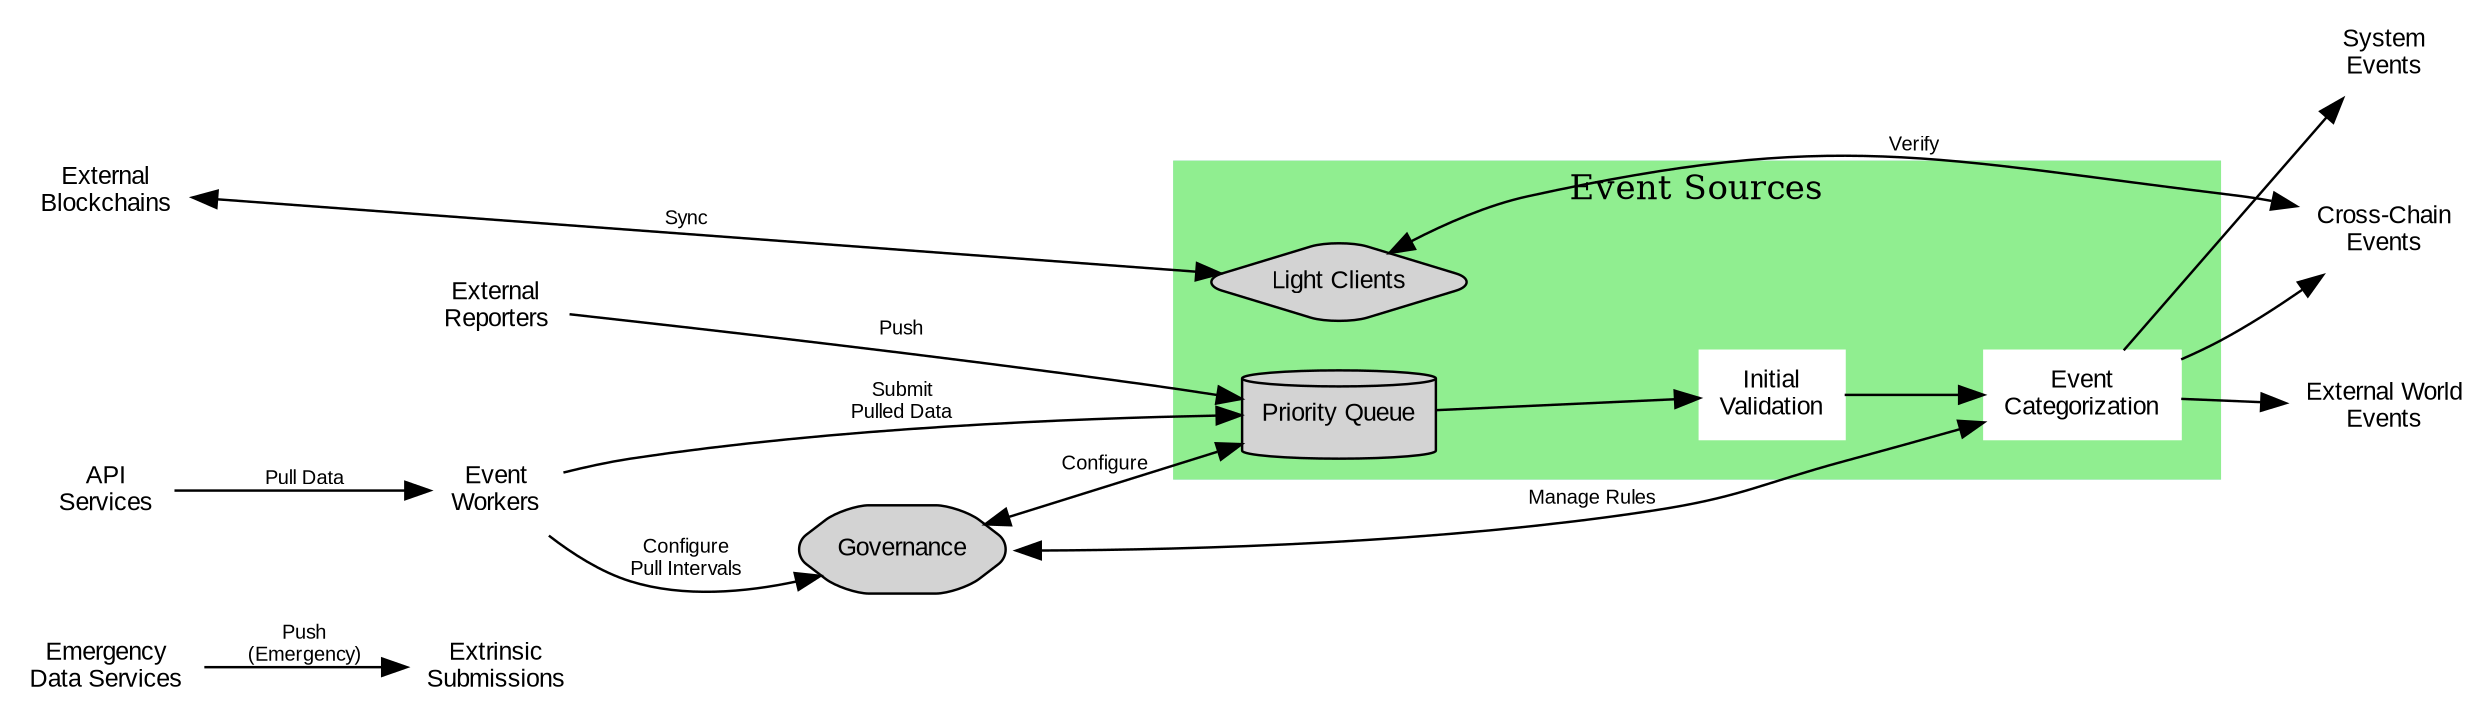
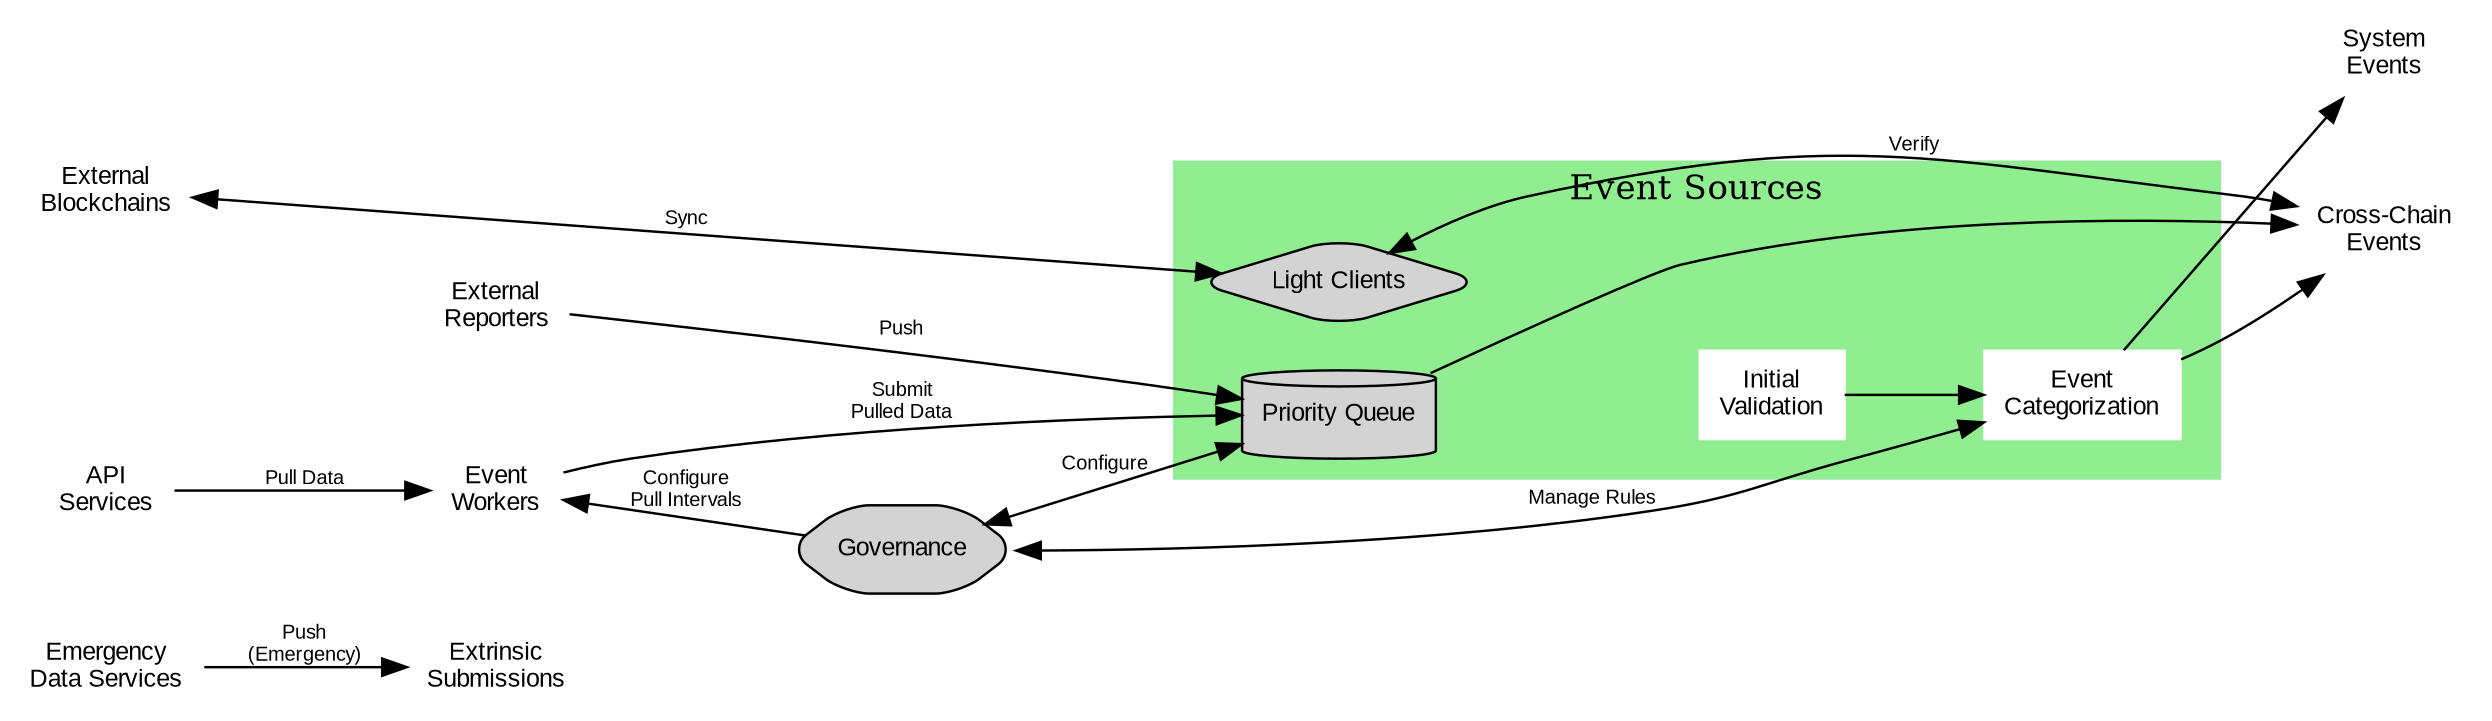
(1556, 405) -> (1839, 237)
(2384, 407) -> none
(666, 589) -> (696, 520)
